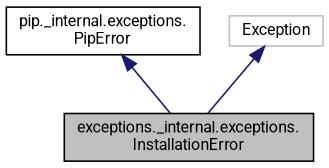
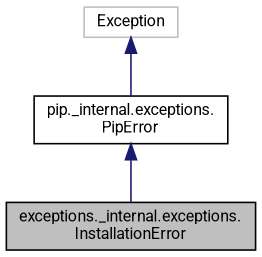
(231, 86) -> (131, 75)
